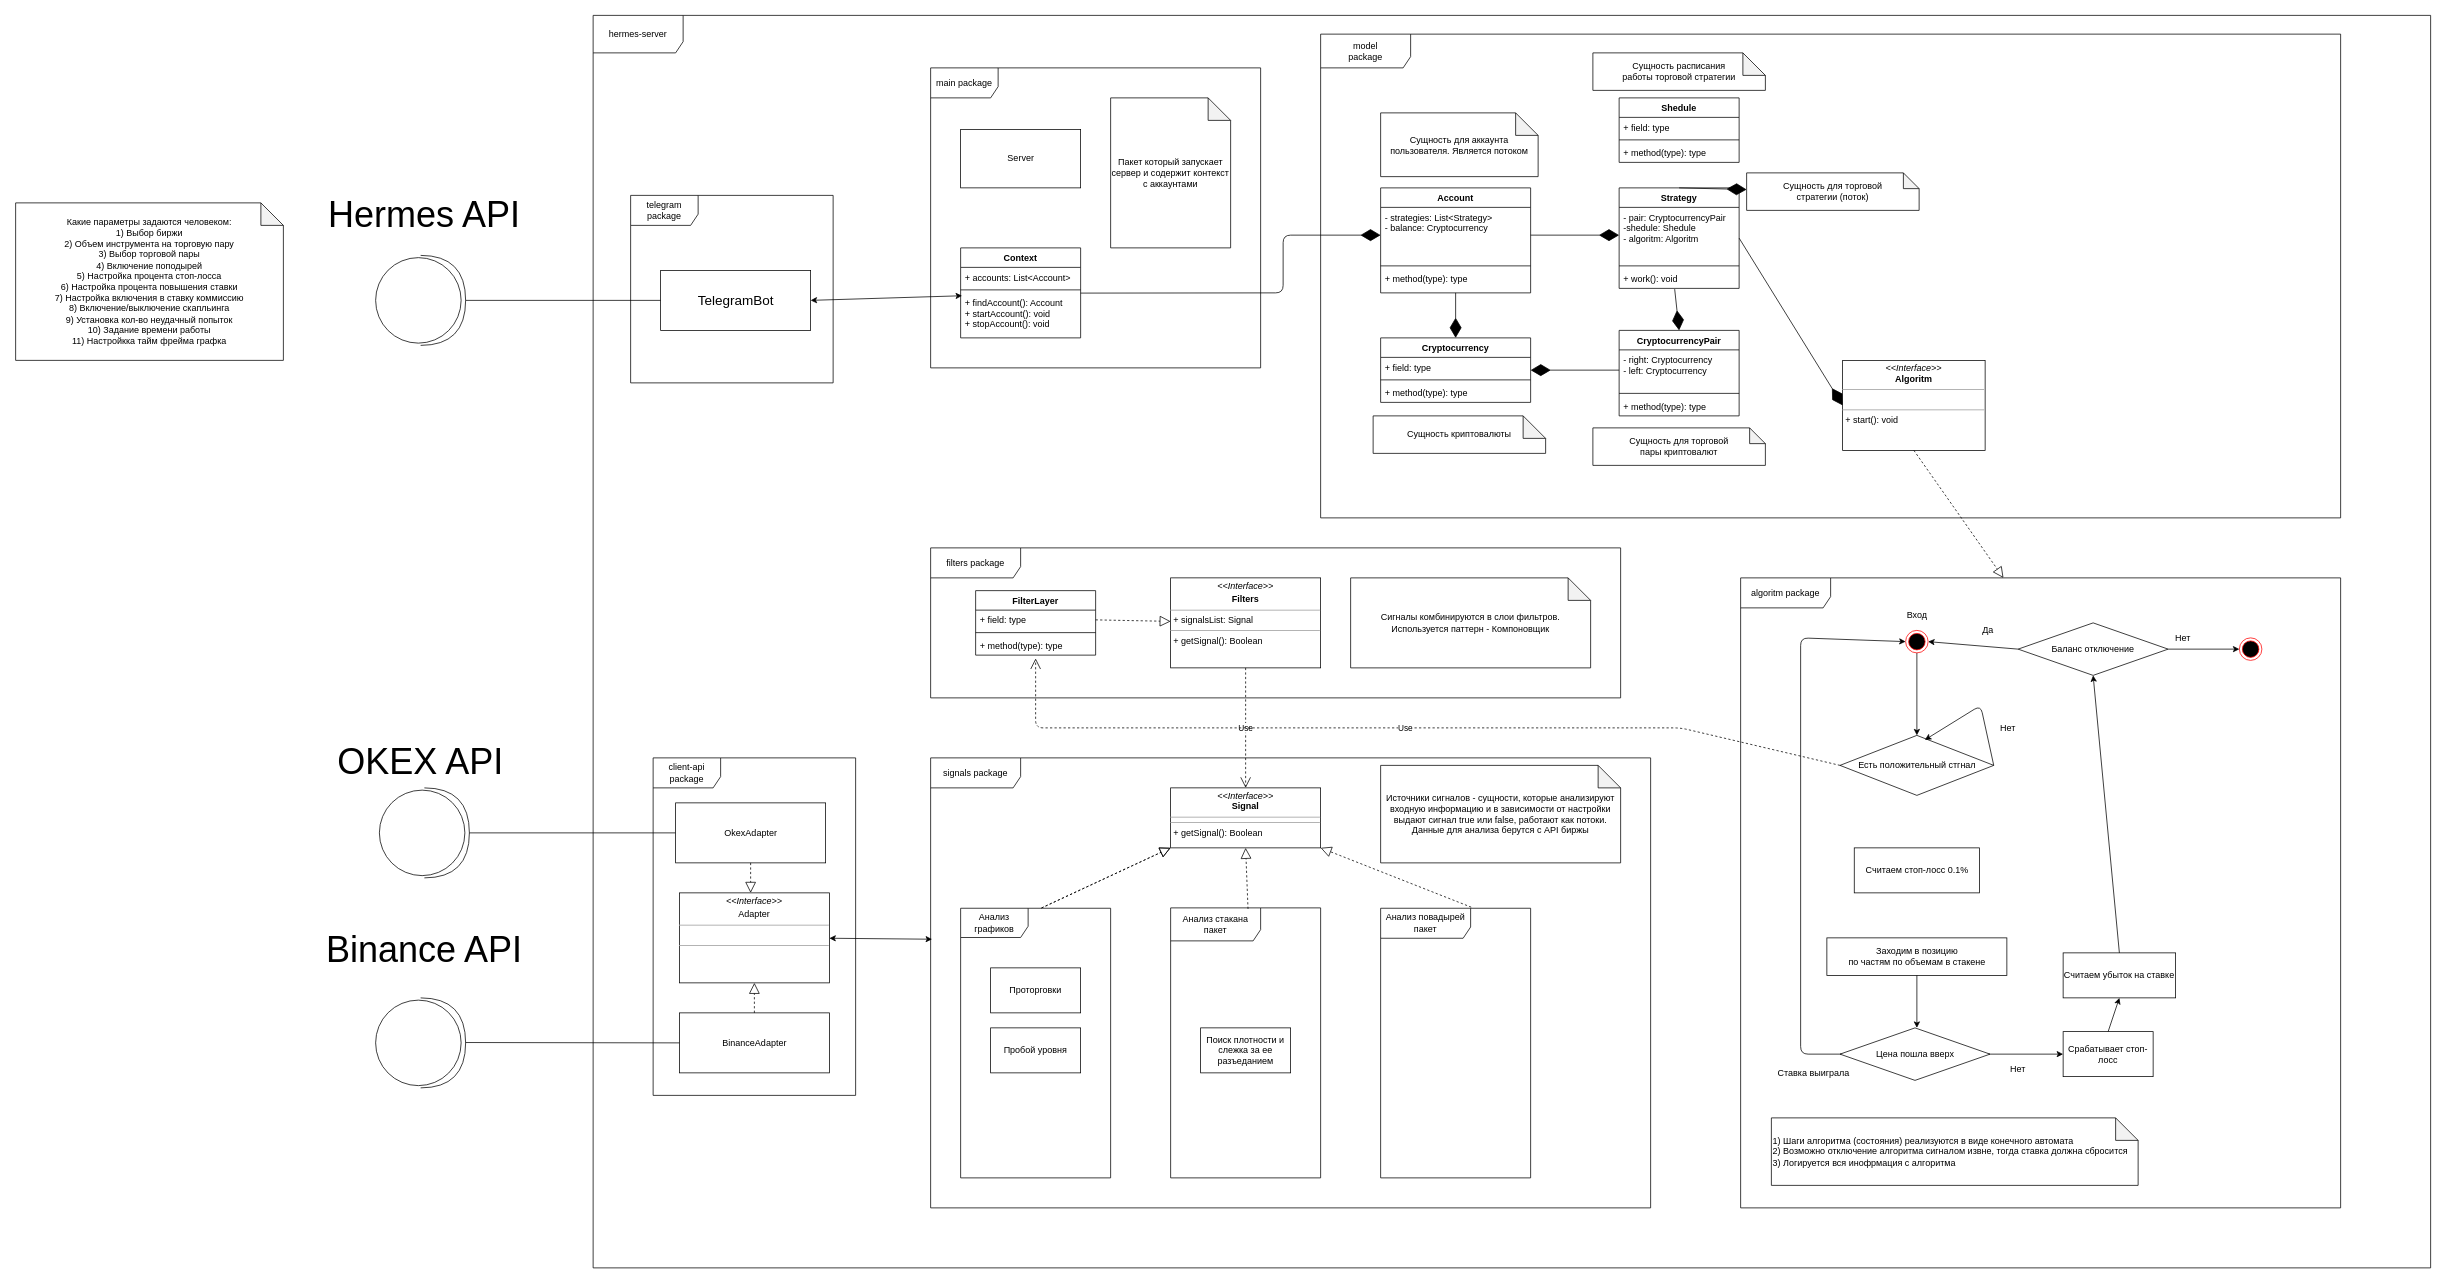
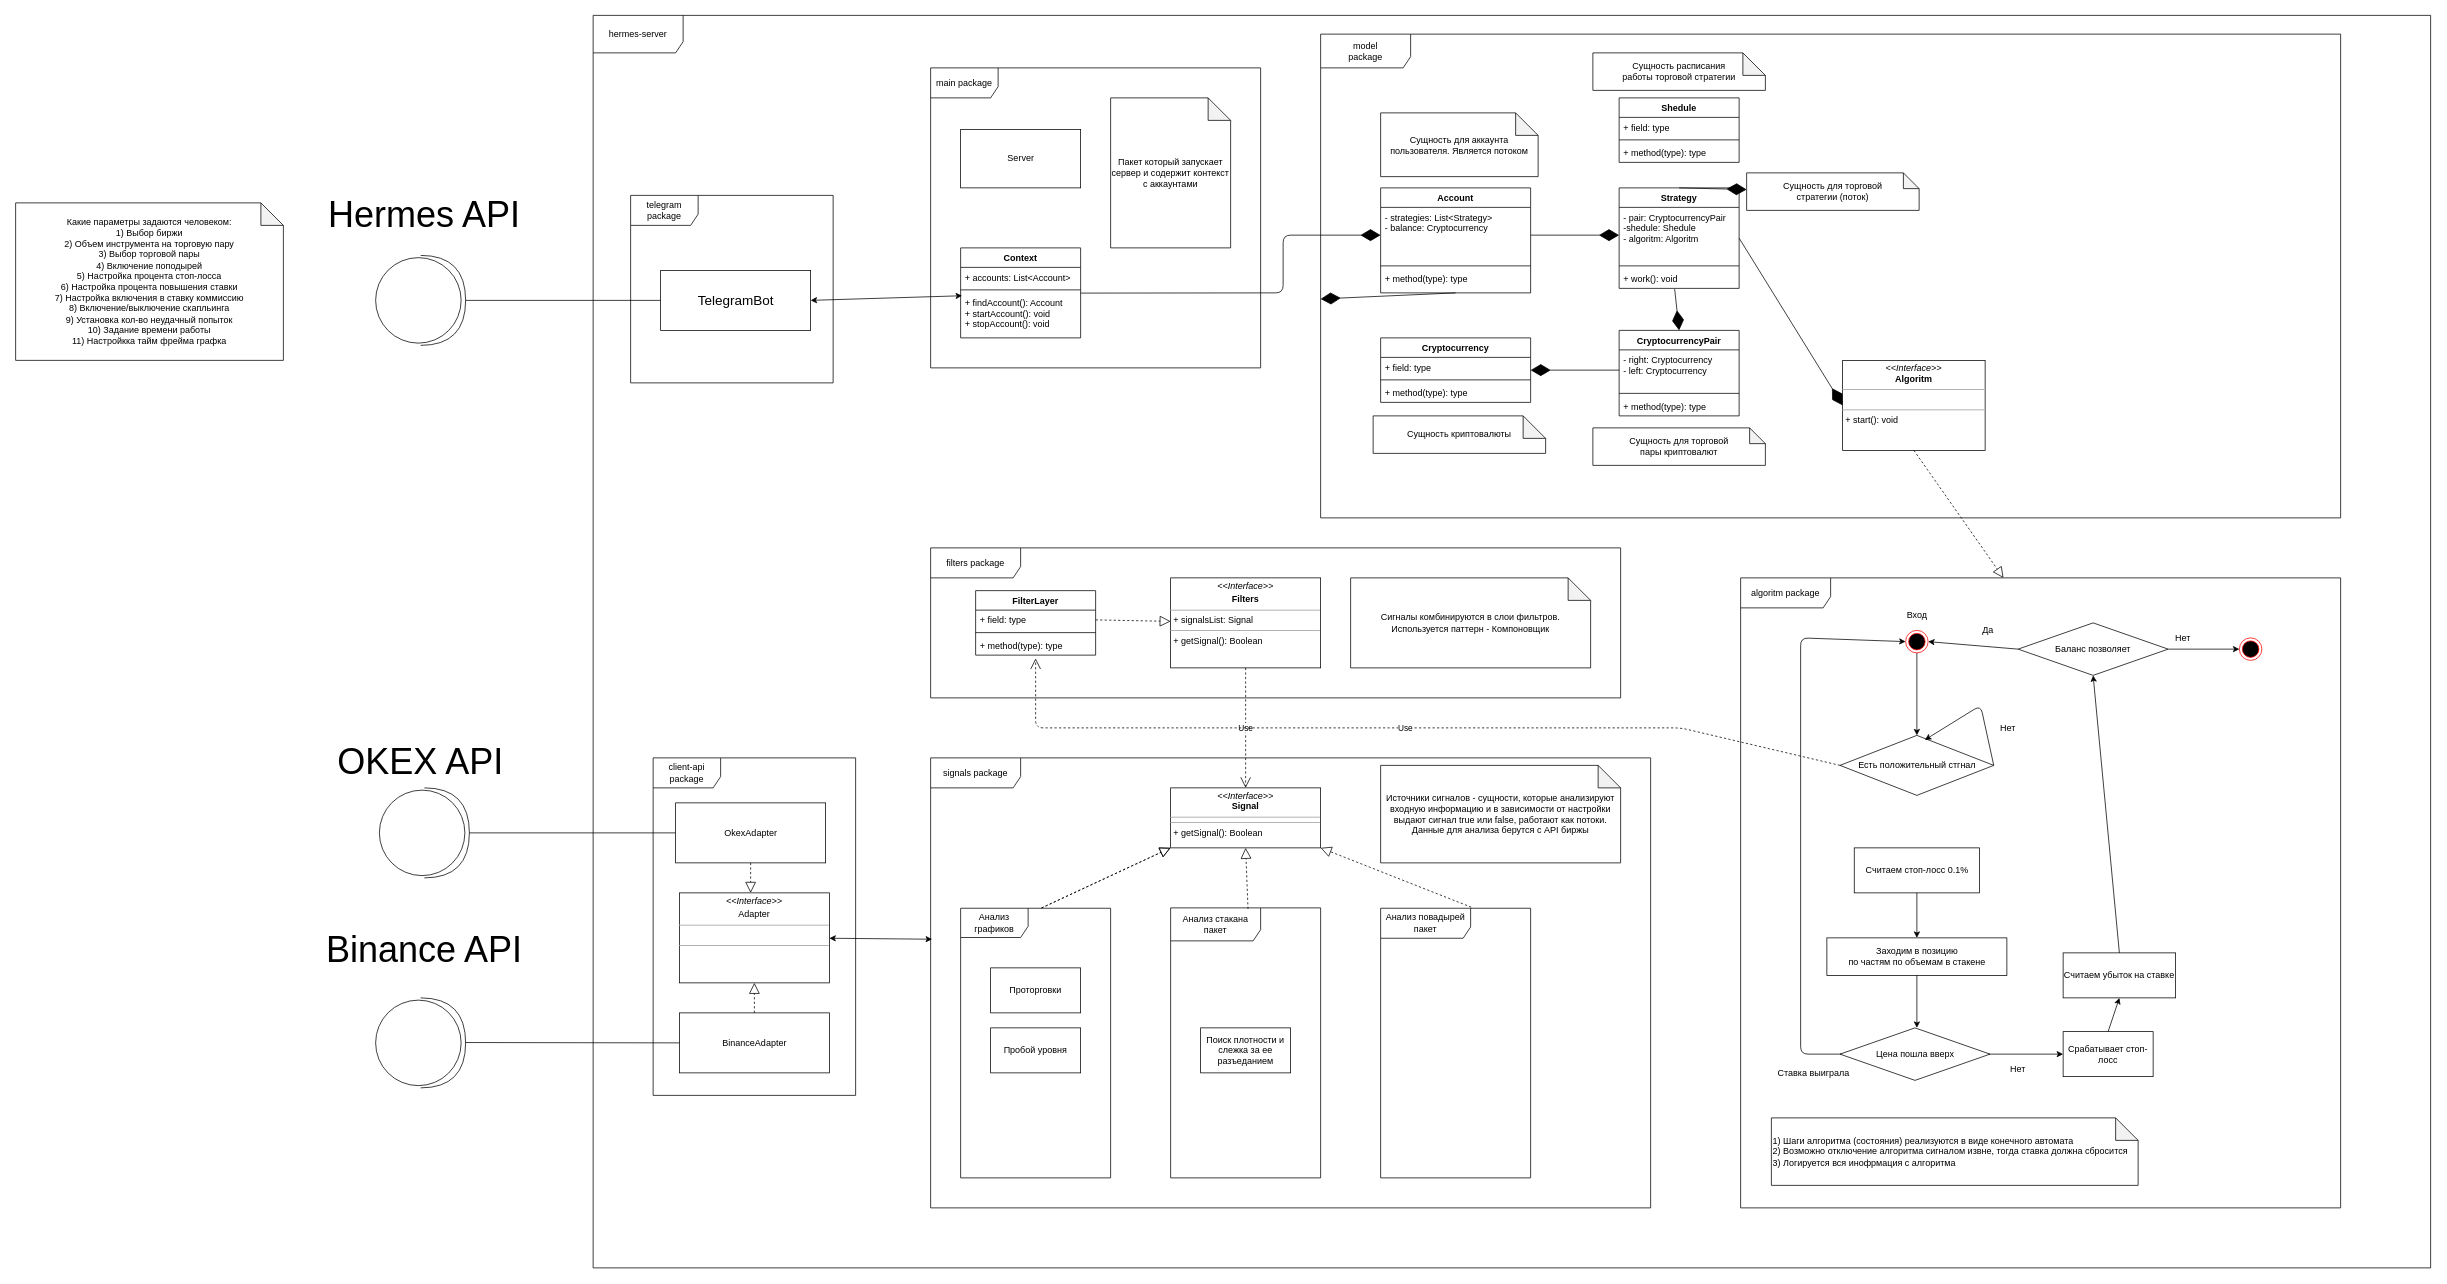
(1455, 306) -> (1384, 296)
(2093, 649) -> (2093, 649)
none -> (1917, 931)
